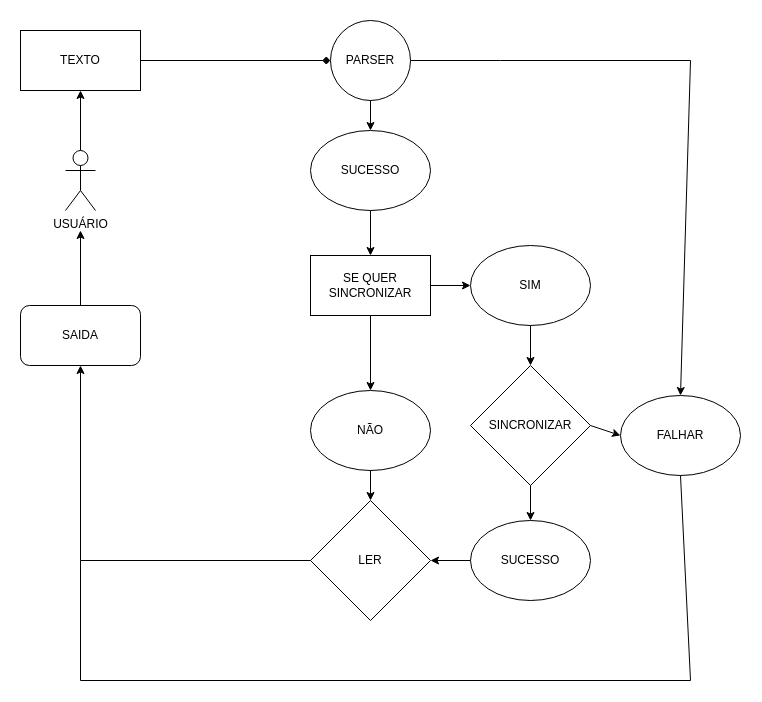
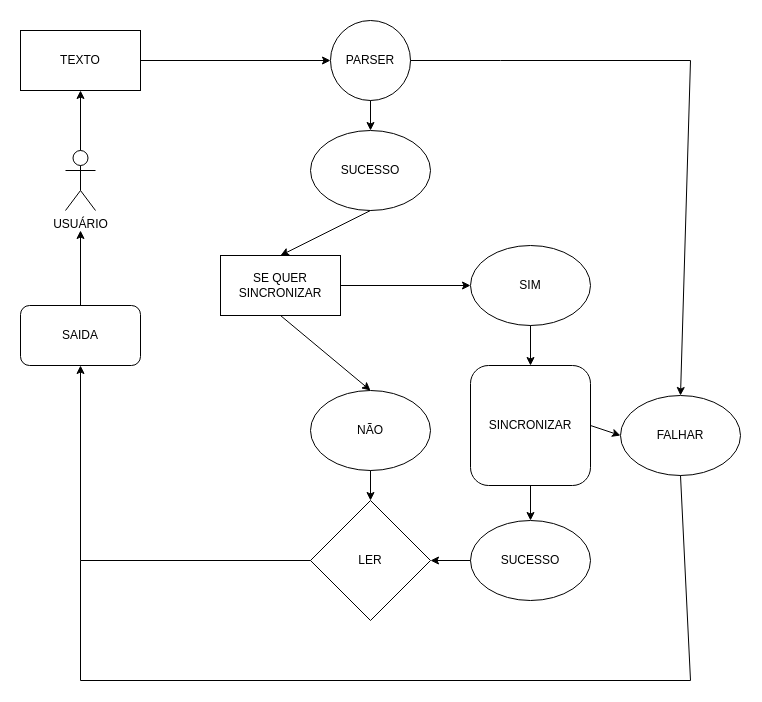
(322, 61) -> (322, 61)
(371, 286) -> (281, 286)
(531, 426) -> (531, 426)
